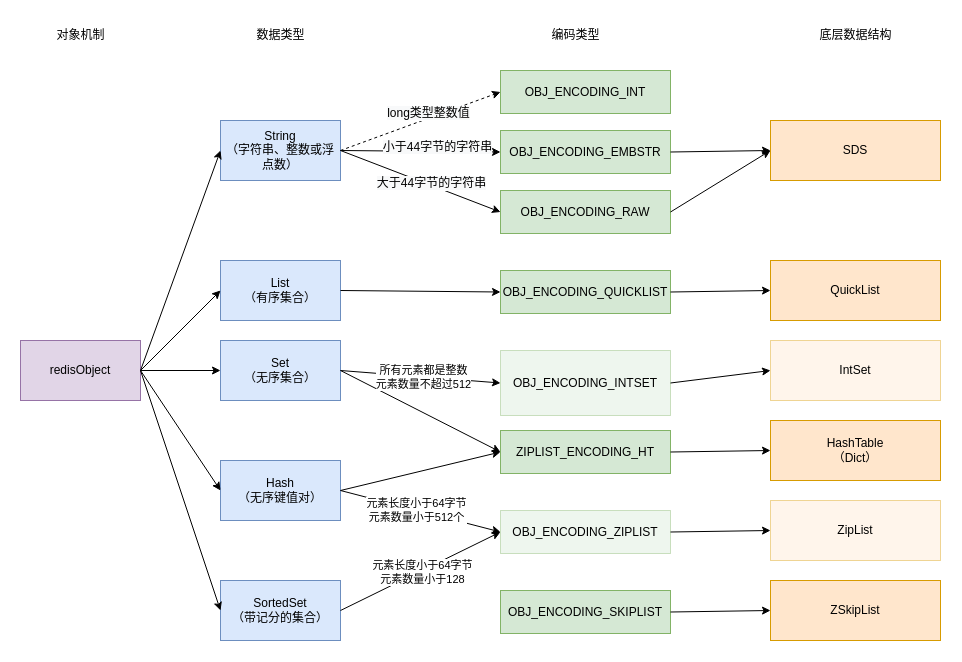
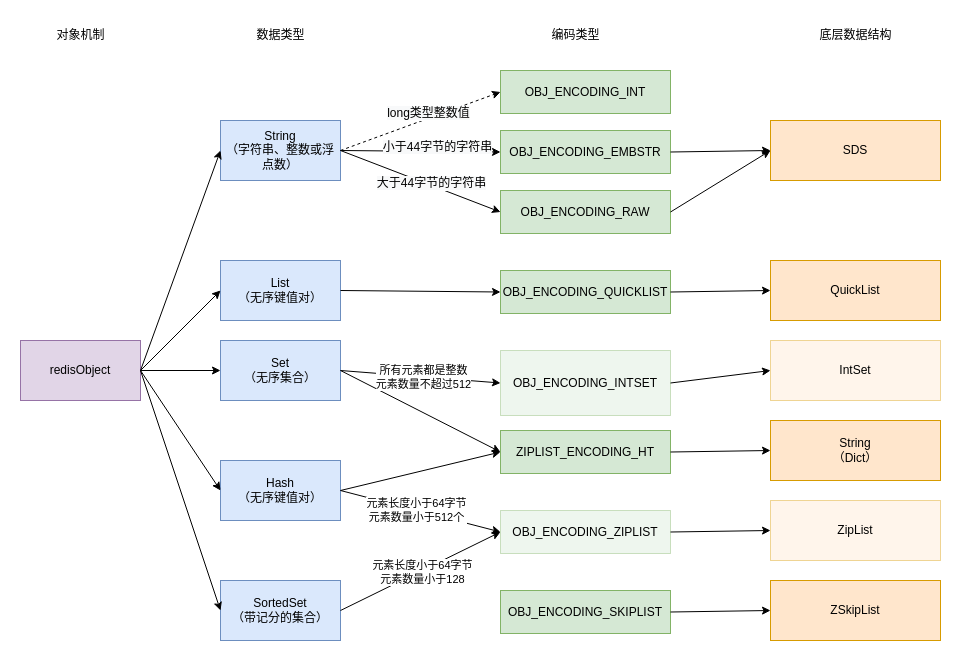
(281, 291) -> (281, 291)
(856, 451) -> (856, 451)
